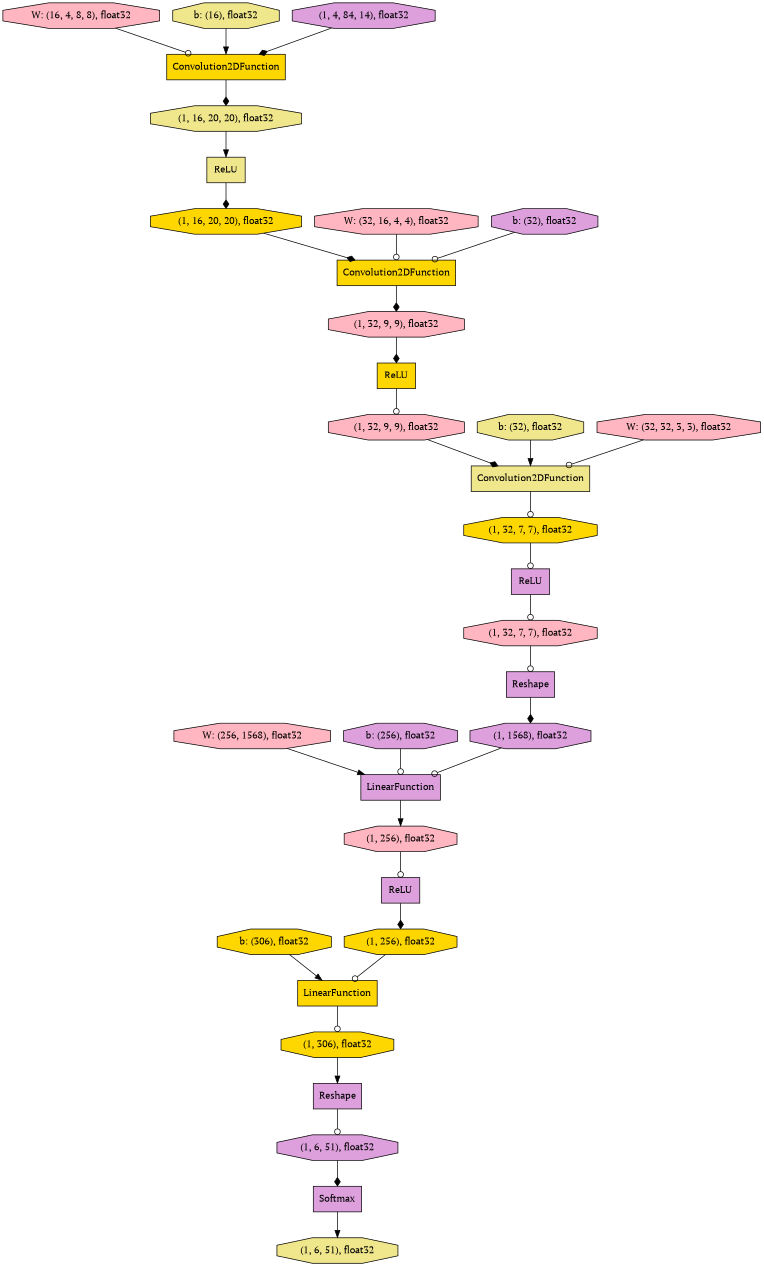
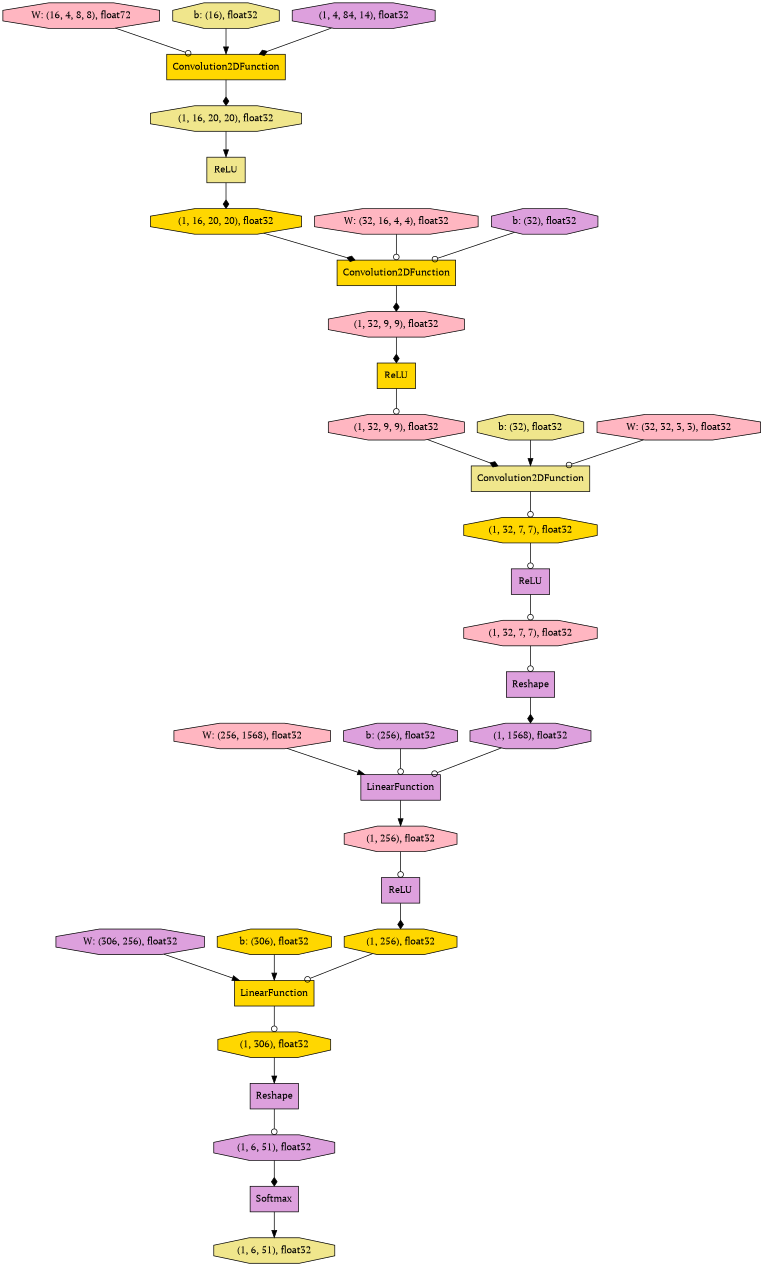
(81, 16) -> (81, 16)
none -> (130, 942)
